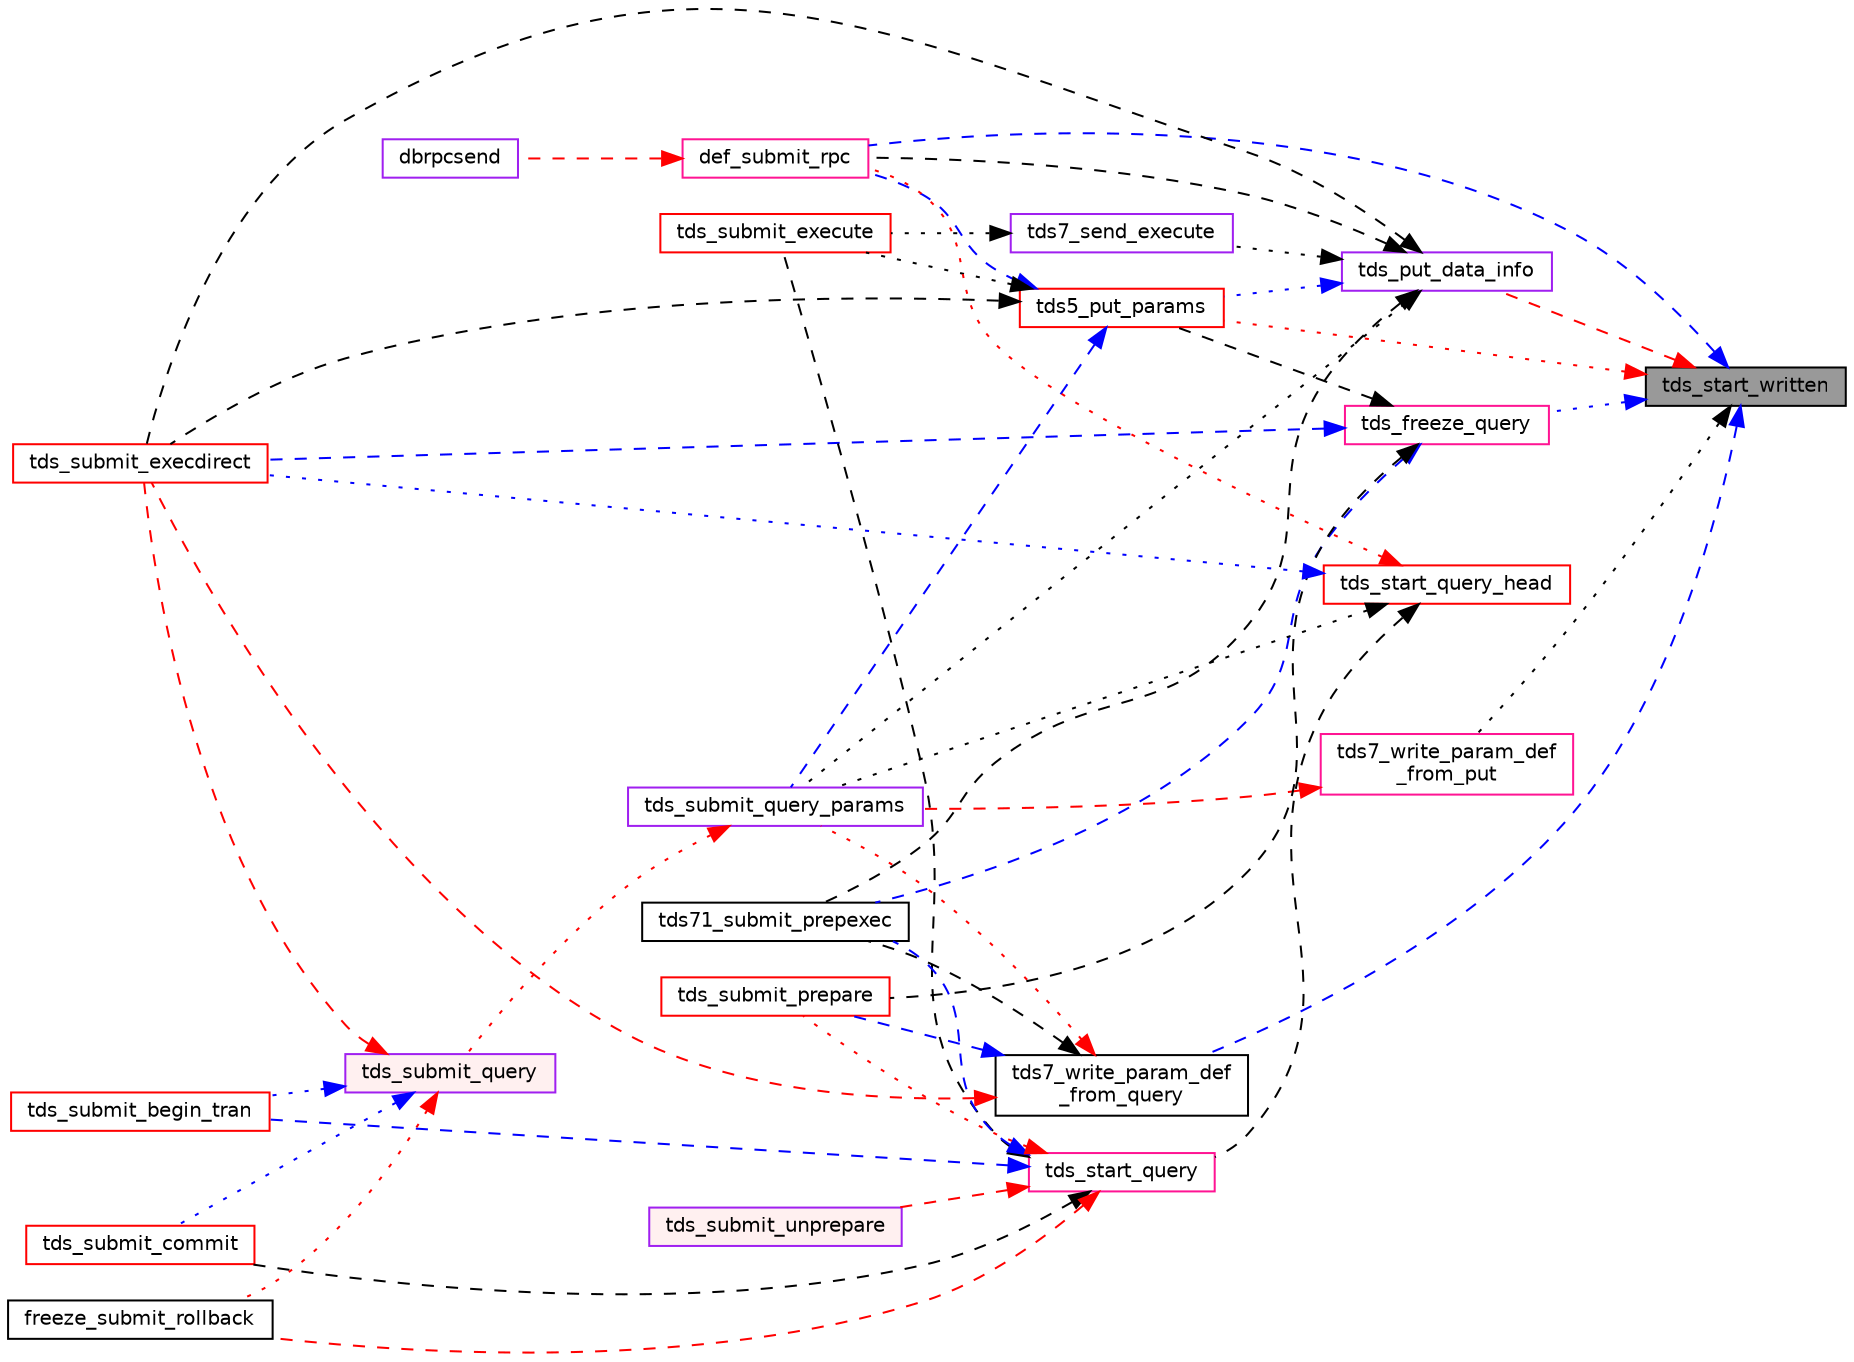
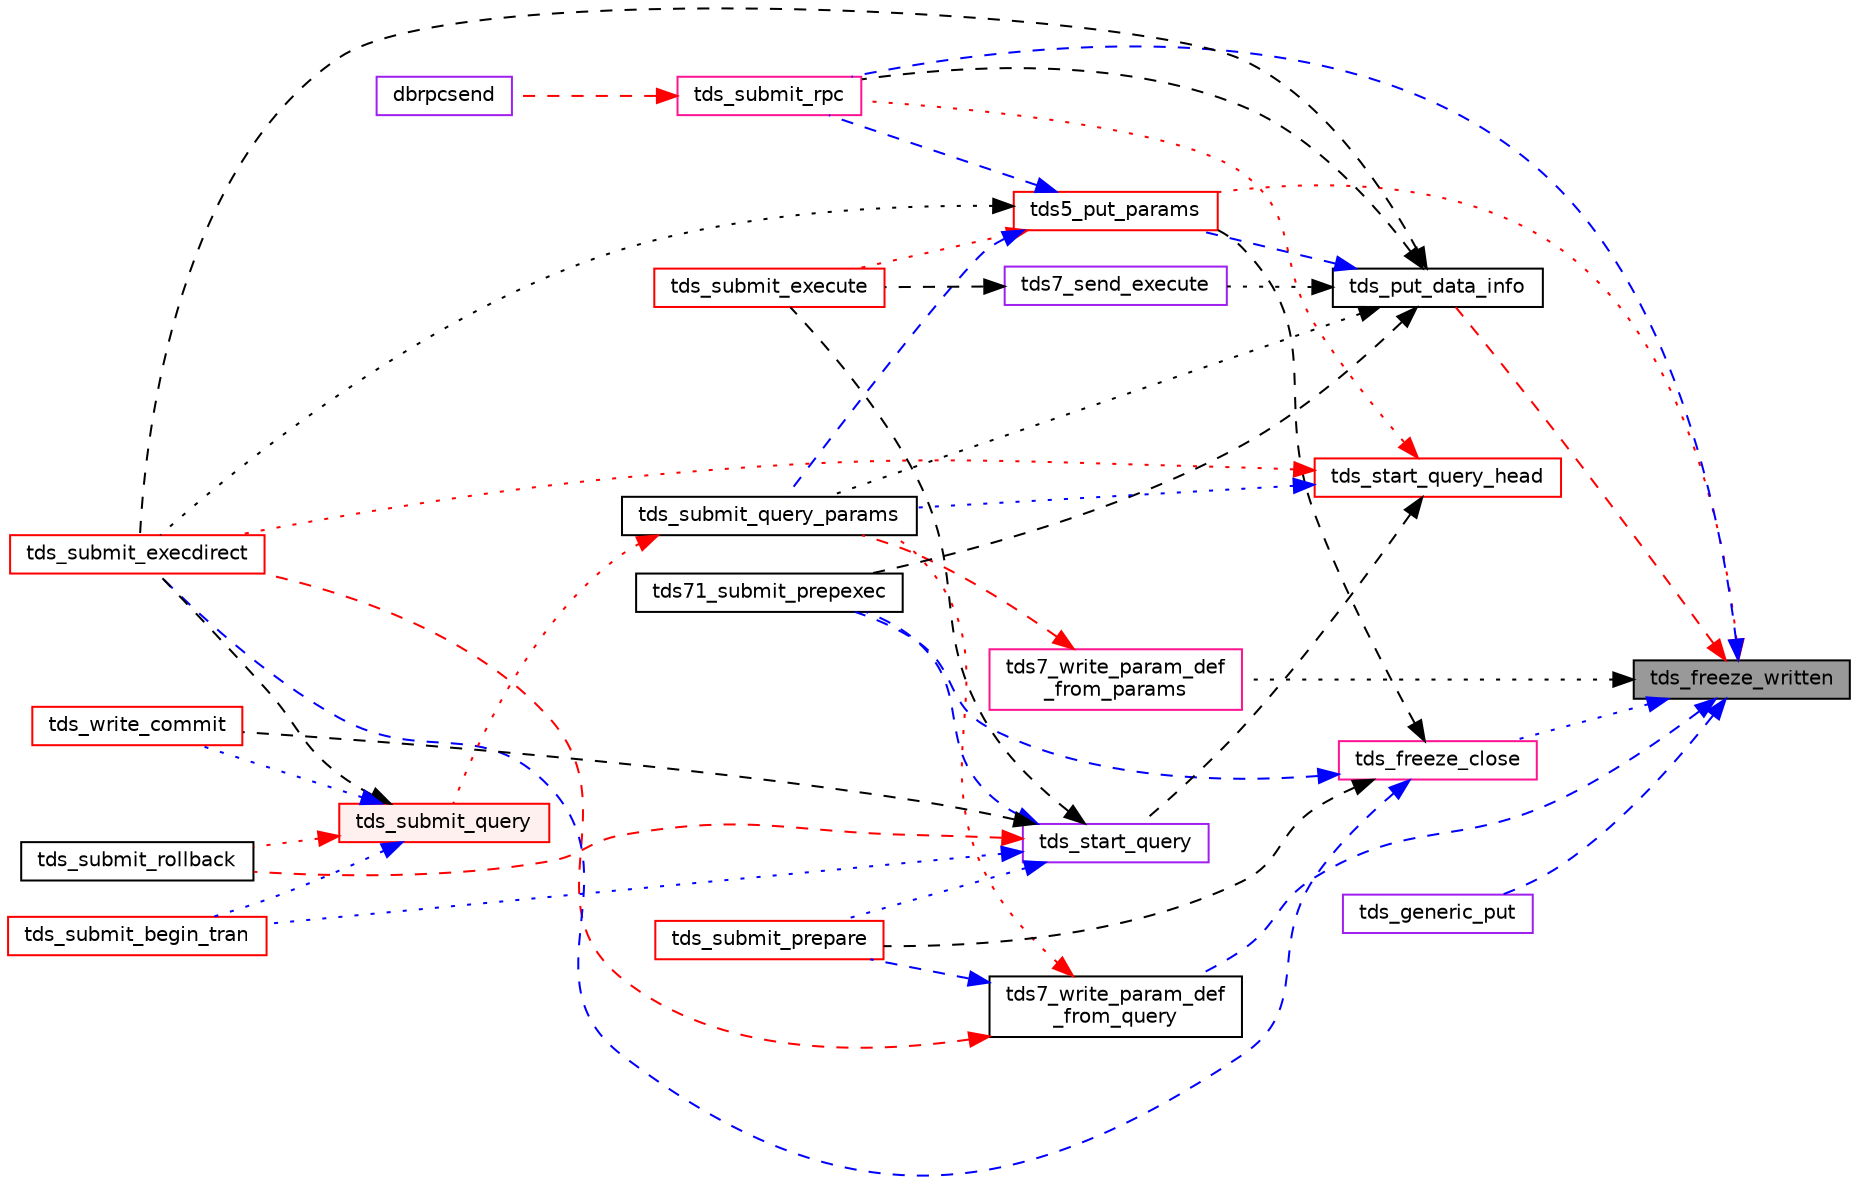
(775, 158) -> (769, 96)
(938, 233) -> (934, 287)
(939, 268) -> (932, 252)
(1447, 272) -> (1438, 288)
(1273, 291) -> (1267, 247)
(573, 316) -> (542, 280)
(1746, 387) -> (1742, 680)
(1447, 425) -> (1438, 760)
(786, 523) -> (763, 466)
(1035, 721) -> (1086, 498)
(1447, 764) -> (1116, 680)
(211, 783) -> (264, 687)
(775, 807) -> (769, 516)
none -> (1438, 914)
(960, 978) -> none
(450, 1073) -> (444, 823)
(906, 1085) -> (933, 894)
(639, 1142) -> (635, 889)
(1122, 1172) -> (1116, 843)
(775, 1227) -> none
(140, 1245) -> (137, 726)
(140, 1320) -> (137, 861)
